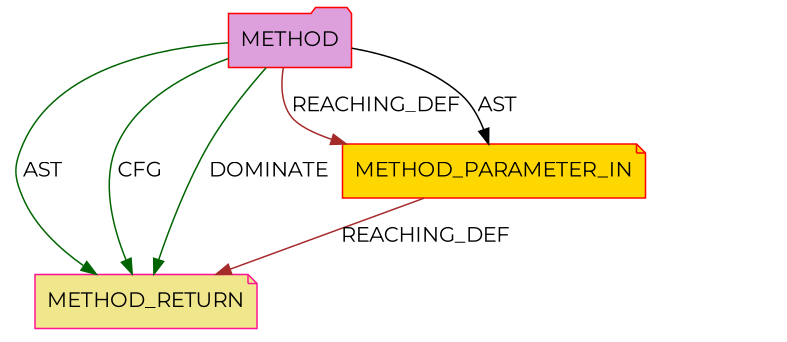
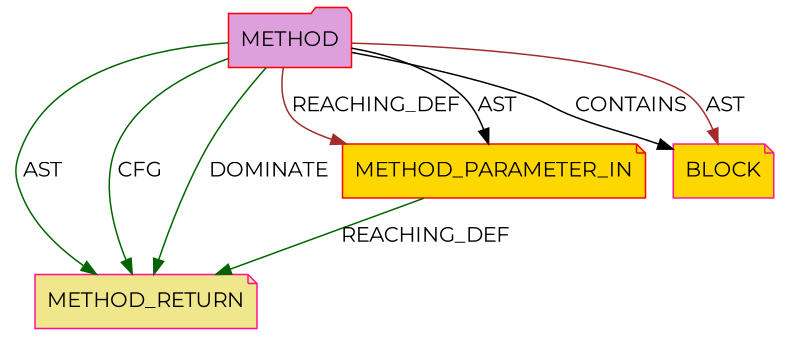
none -> (723, 171)
(327, 234) -> (327, 234)
